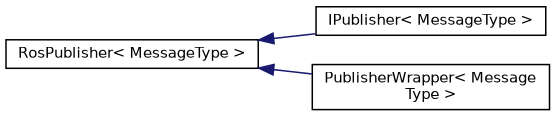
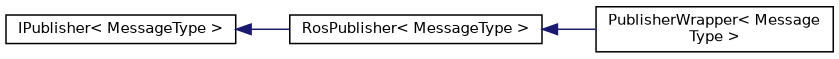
(295, 36) -> (270, 29)
